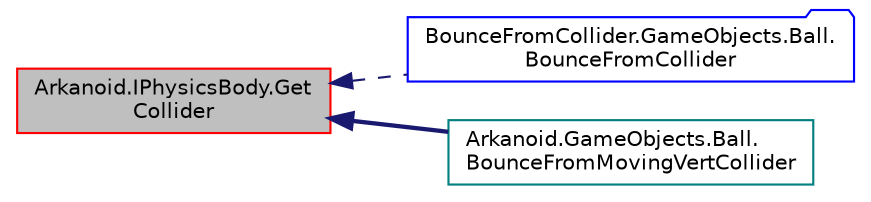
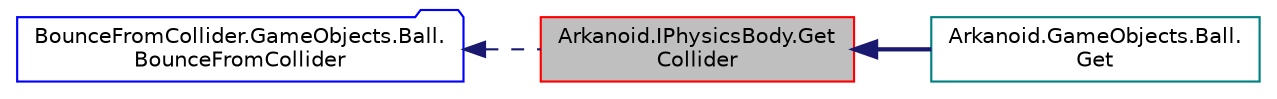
(380, 78) -> (513, 49)
(631, 152) -> (1095, 49)
